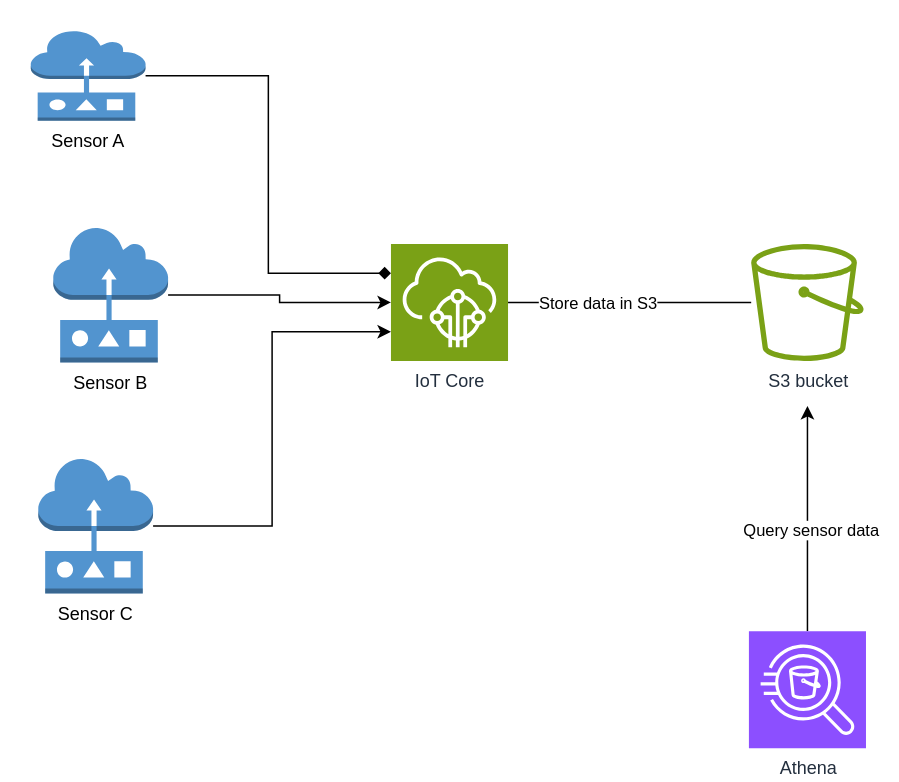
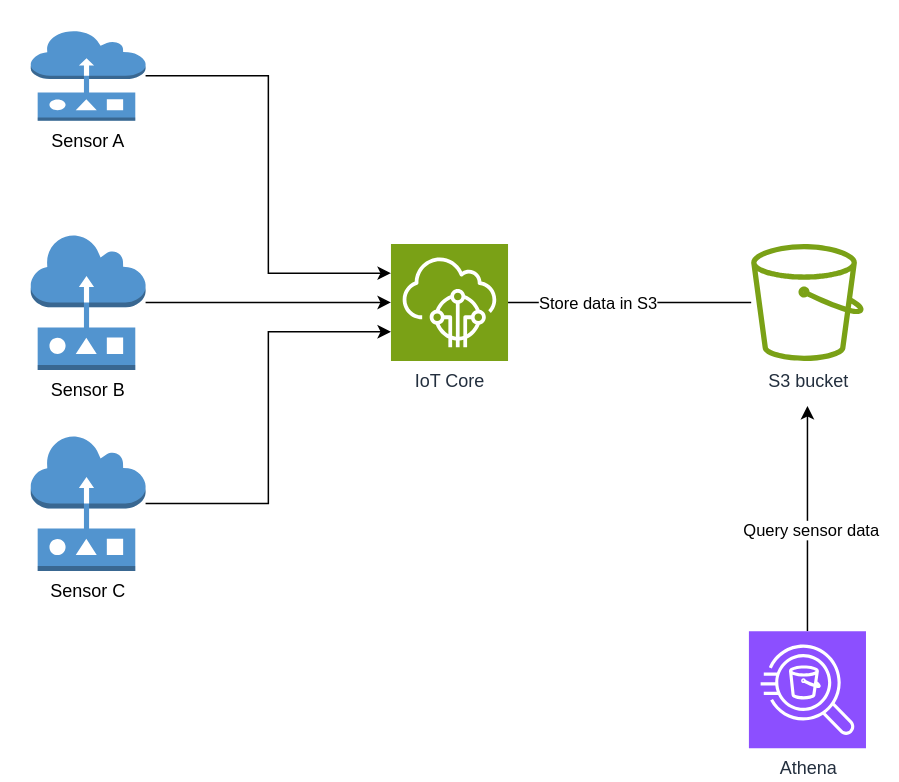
(378, 273) -> (379, 273)
(111, 295) -> (88, 302)
(96, 526) -> (88, 503)
